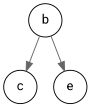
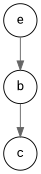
(56, 49) -> (20, 49)
